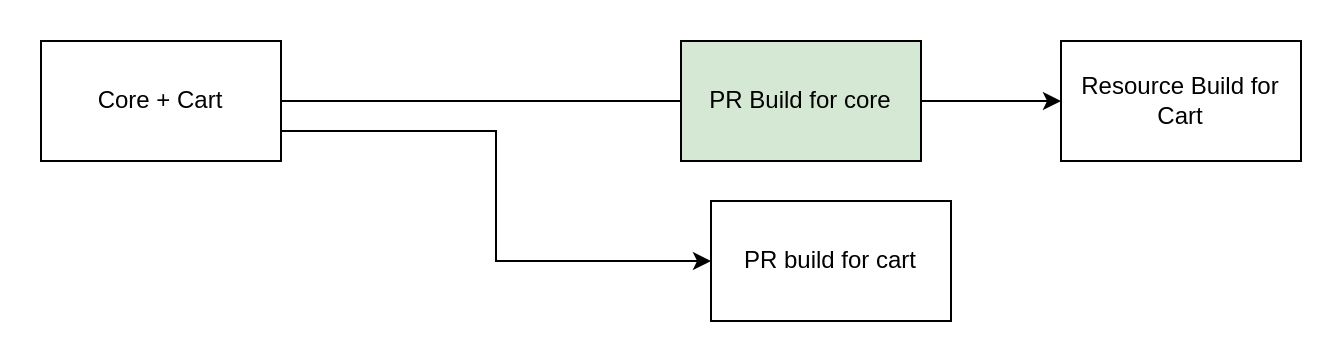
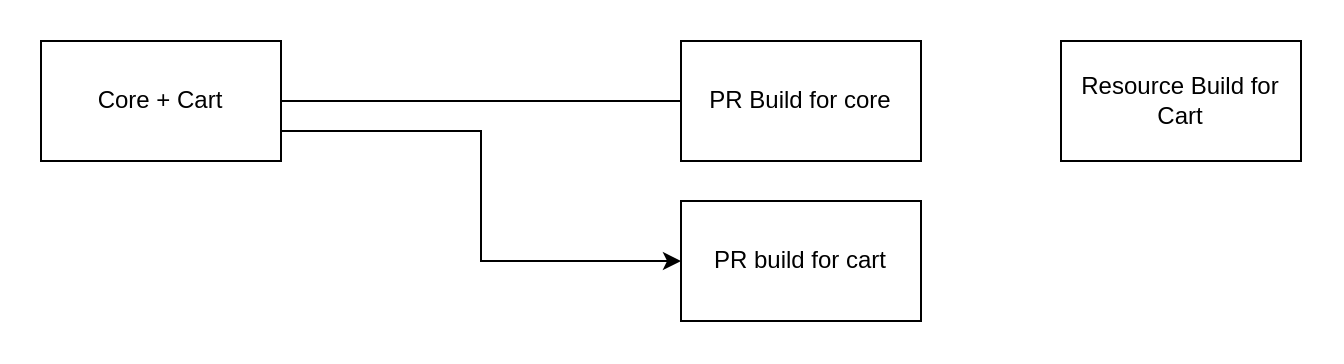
(801, 101) -> (801, 101)
(984, 101) -> none
(831, 261) -> (801, 261)
